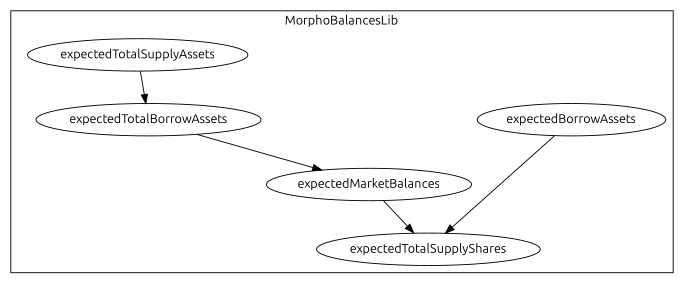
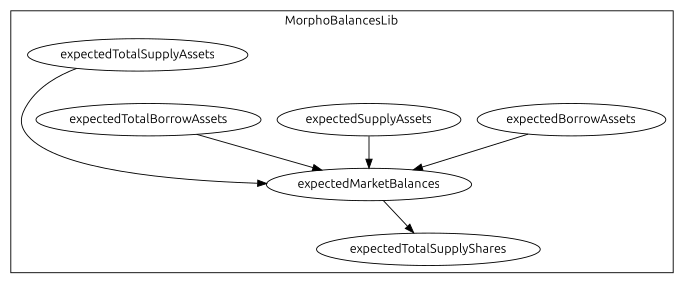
(142, 83) -> (91, 165)
none -> (369, 120)
(503, 181) -> (475, 151)
